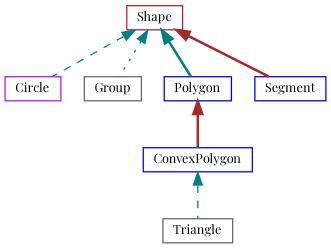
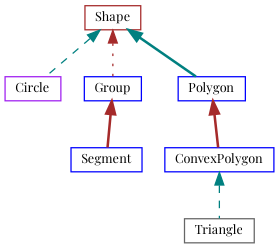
(228, 56) -> (109, 131)
(130, 59) -> (113, 60)
(113, 89) -> (113, 89)
